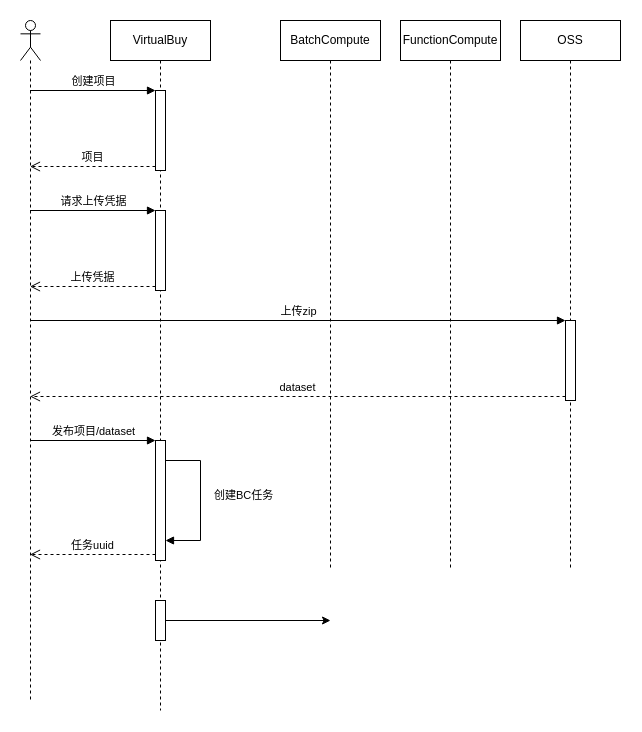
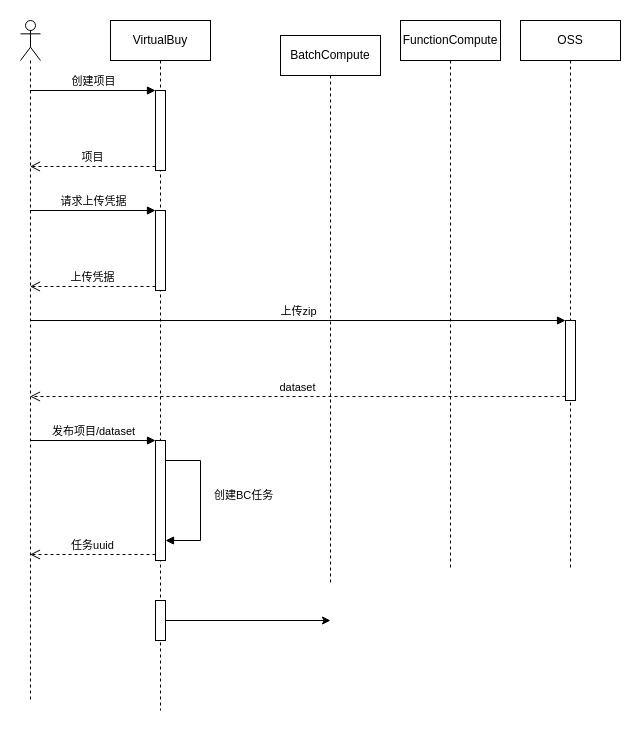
(331, 296) -> (331, 311)
